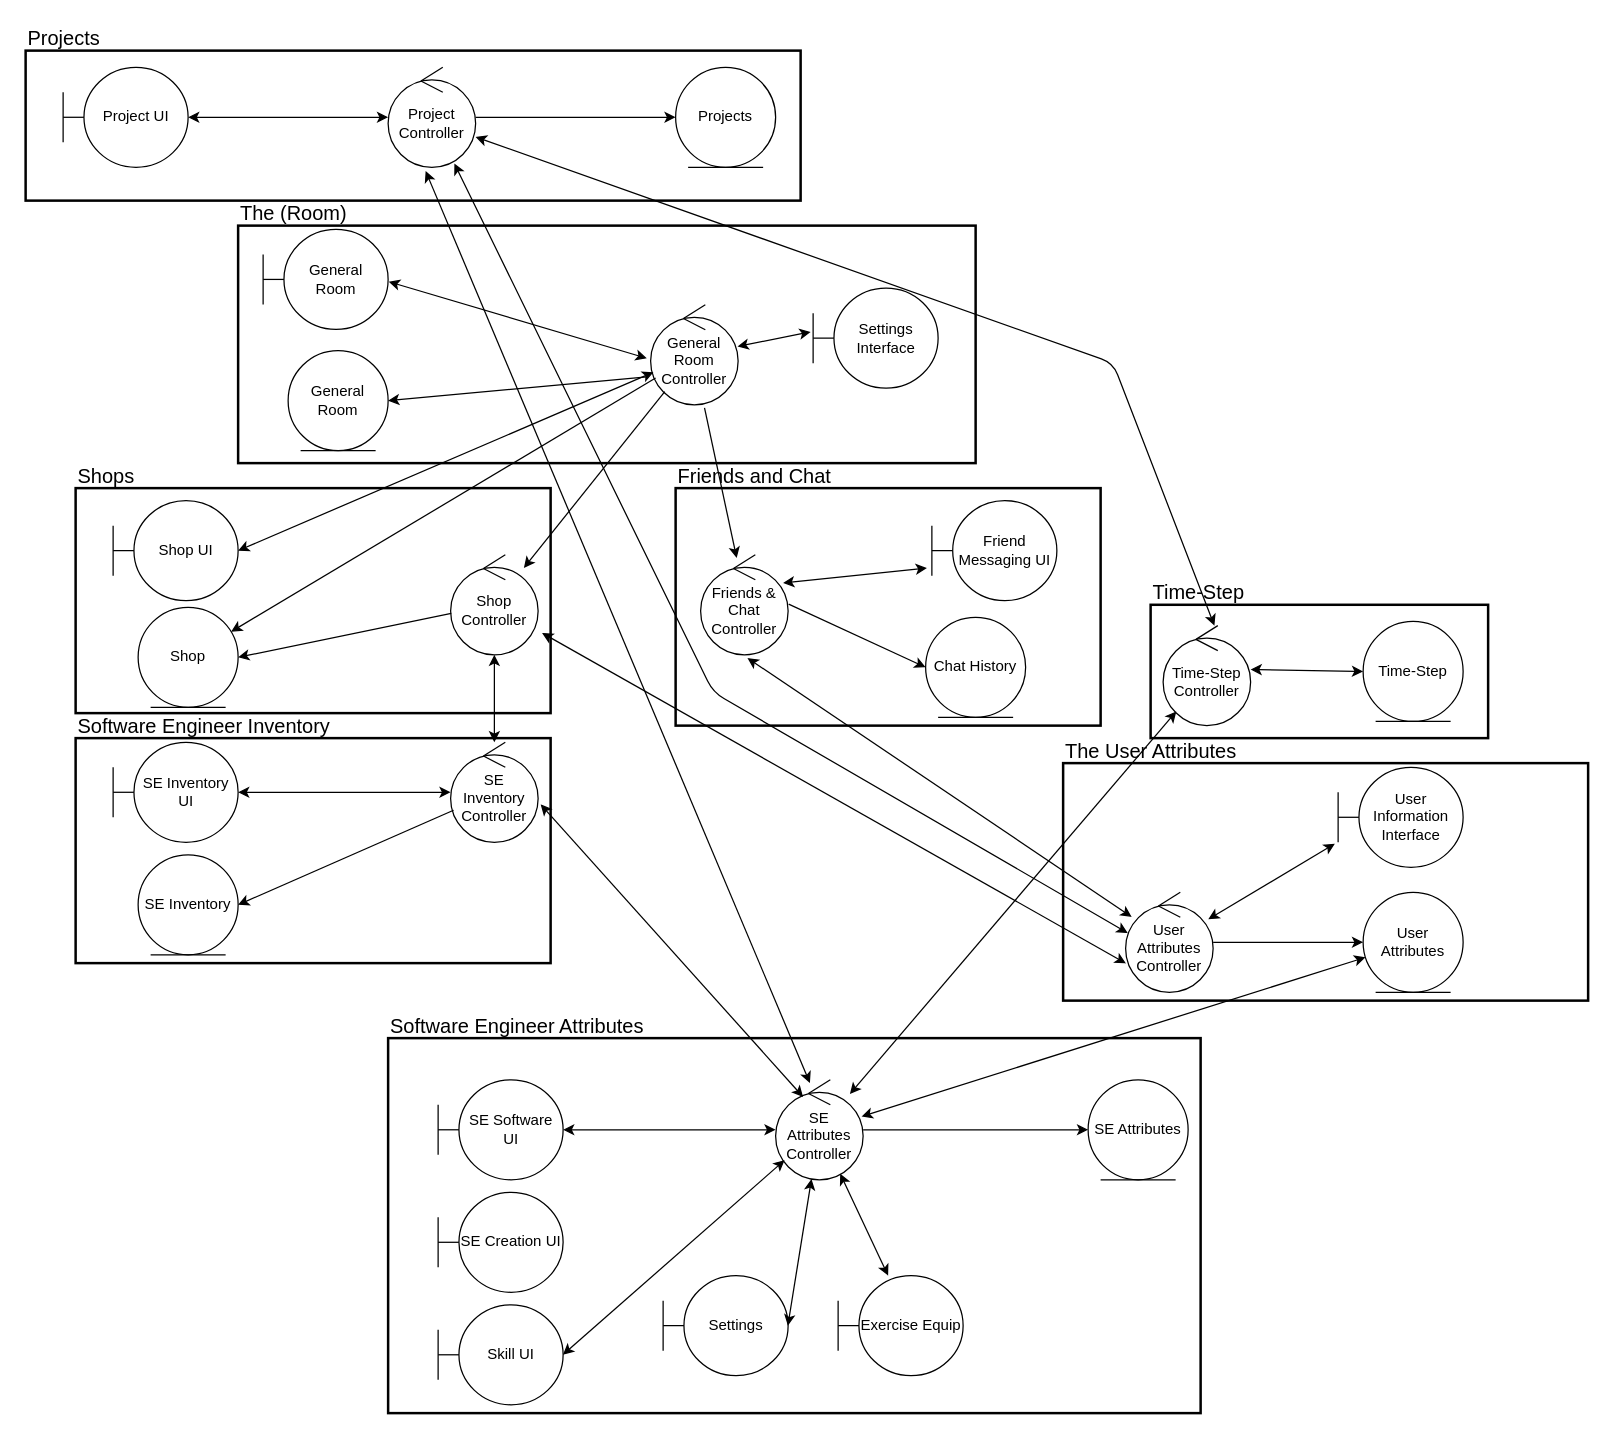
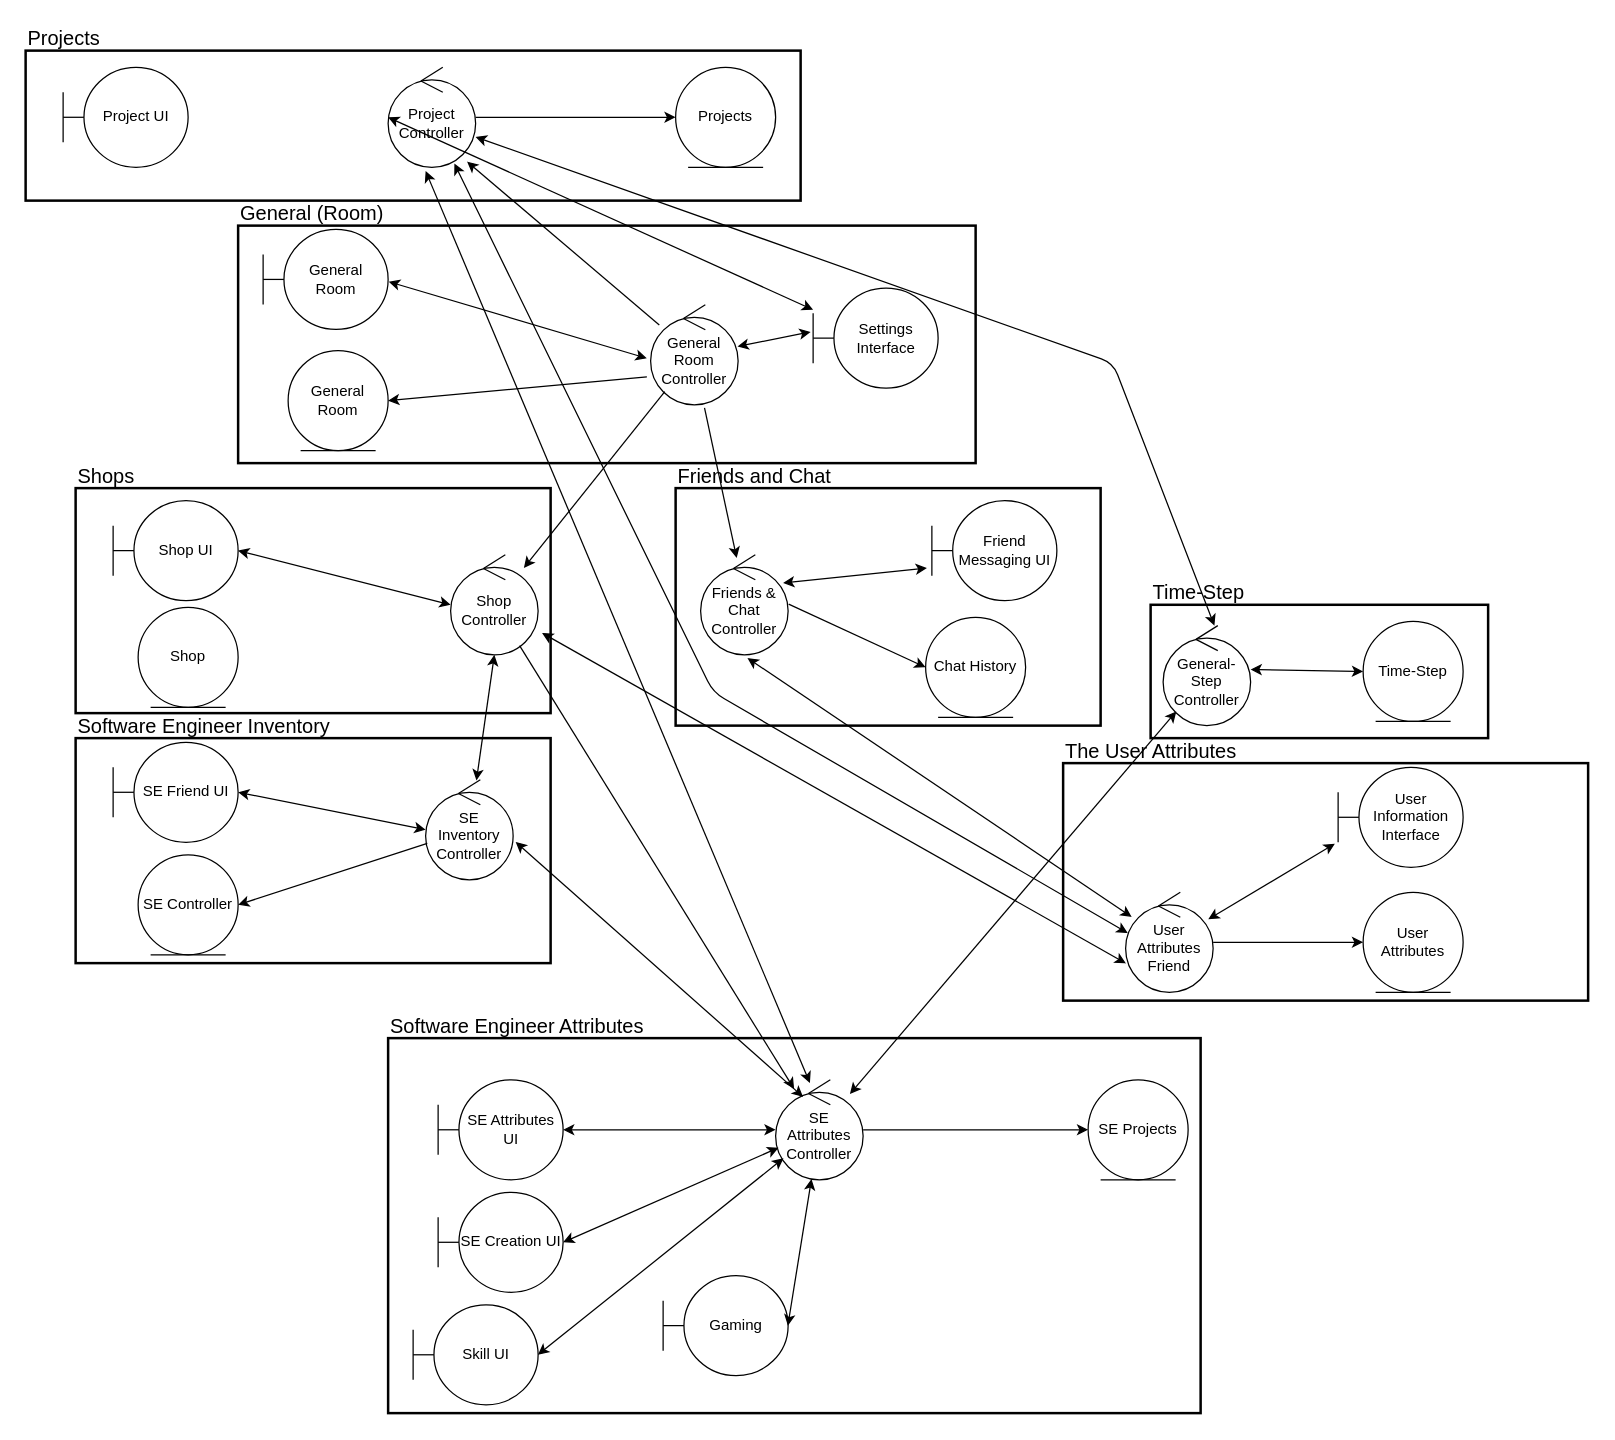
(288, 117) -> (601, 214)
(294, 213) -> (314, 213)
(443, 463) -> (344, 578)
(447, 503) -> (566, 246)
(349, 634) -> (652, 860)
(1207, 682) -> (1207, 682)
(186, 792) -> (186, 792)
(494, 792) -> (469, 830)
(188, 904) -> (188, 904)
(1169, 948) -> (1169, 948)
(1114, 1037) -> (671, 1195)
(511, 1129) -> (511, 1129)
(1138, 1129) -> (1138, 1129)
(864, 1225) -> none
(736, 1326) -> (736, 1326)
(901, 1326) -> none
(501, 1355) -> (476, 1355)
